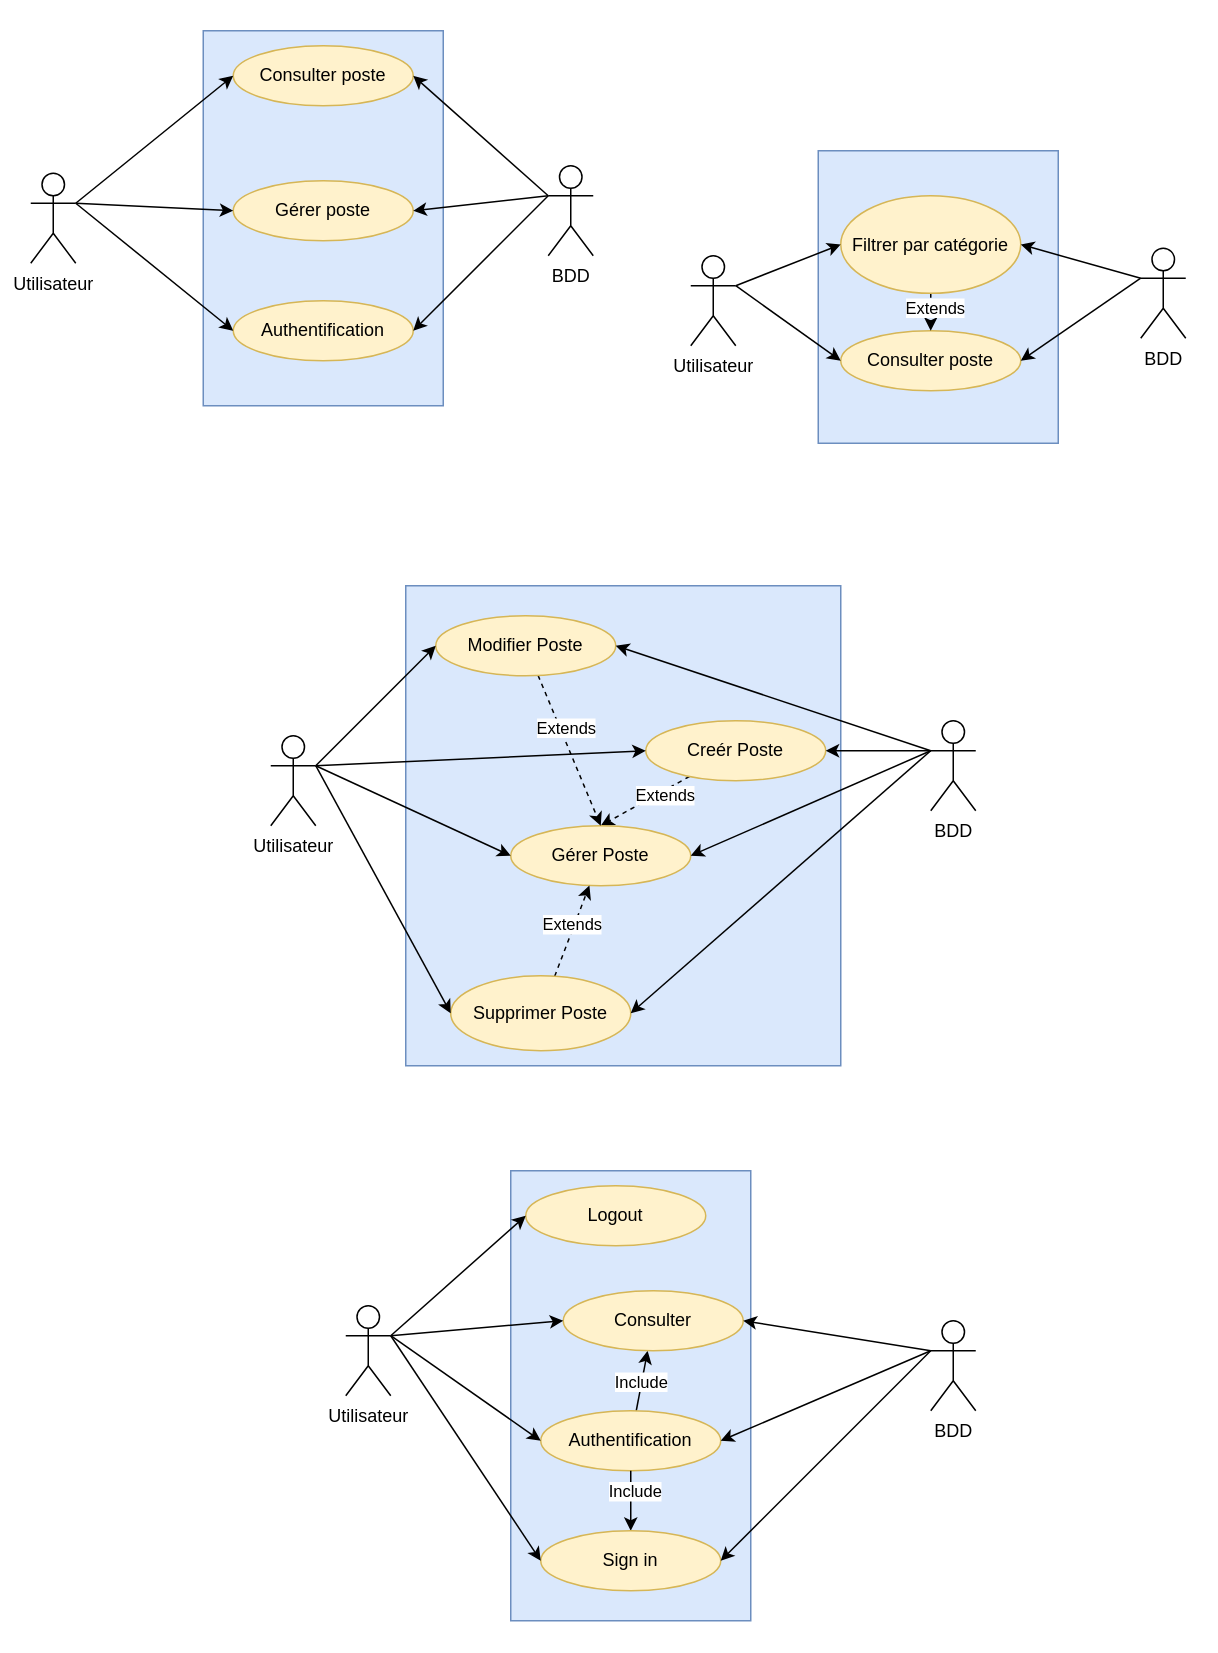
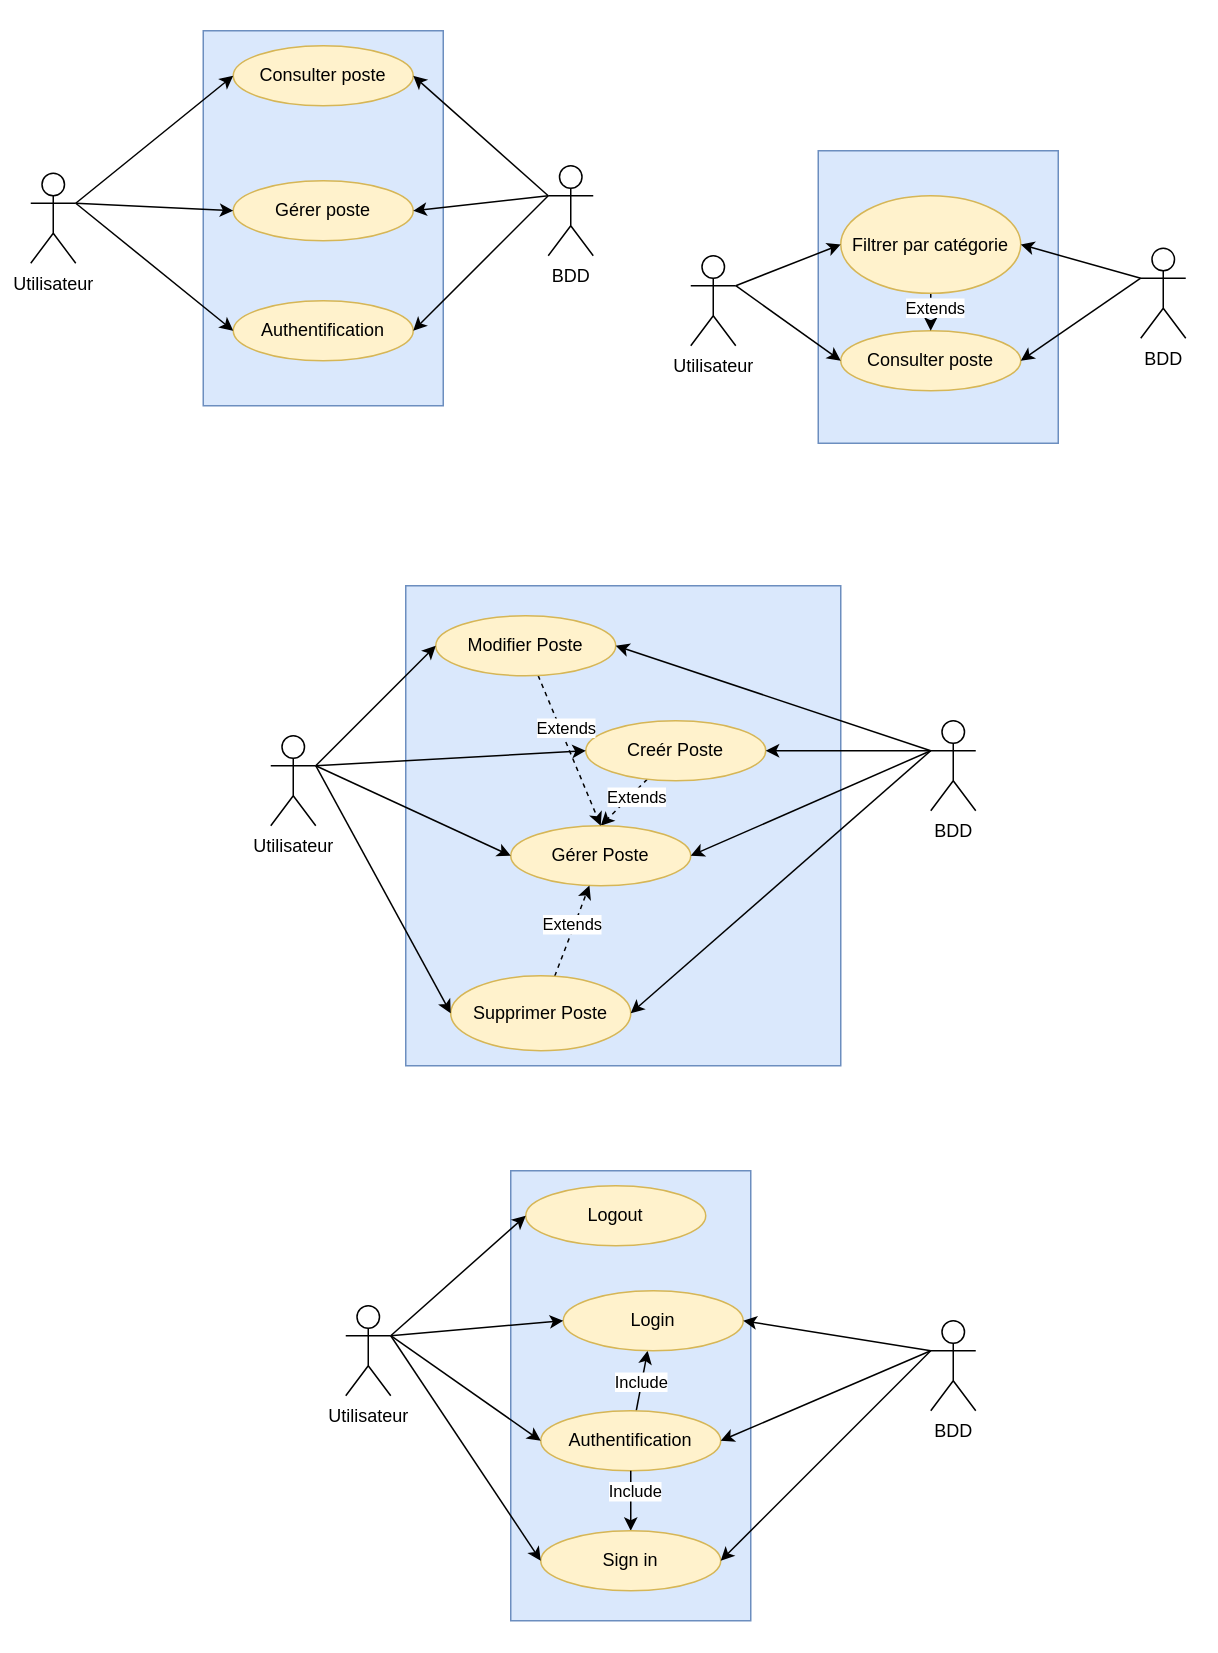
(736, 751) -> (676, 751)
(653, 1321) -> (653, 1321)
